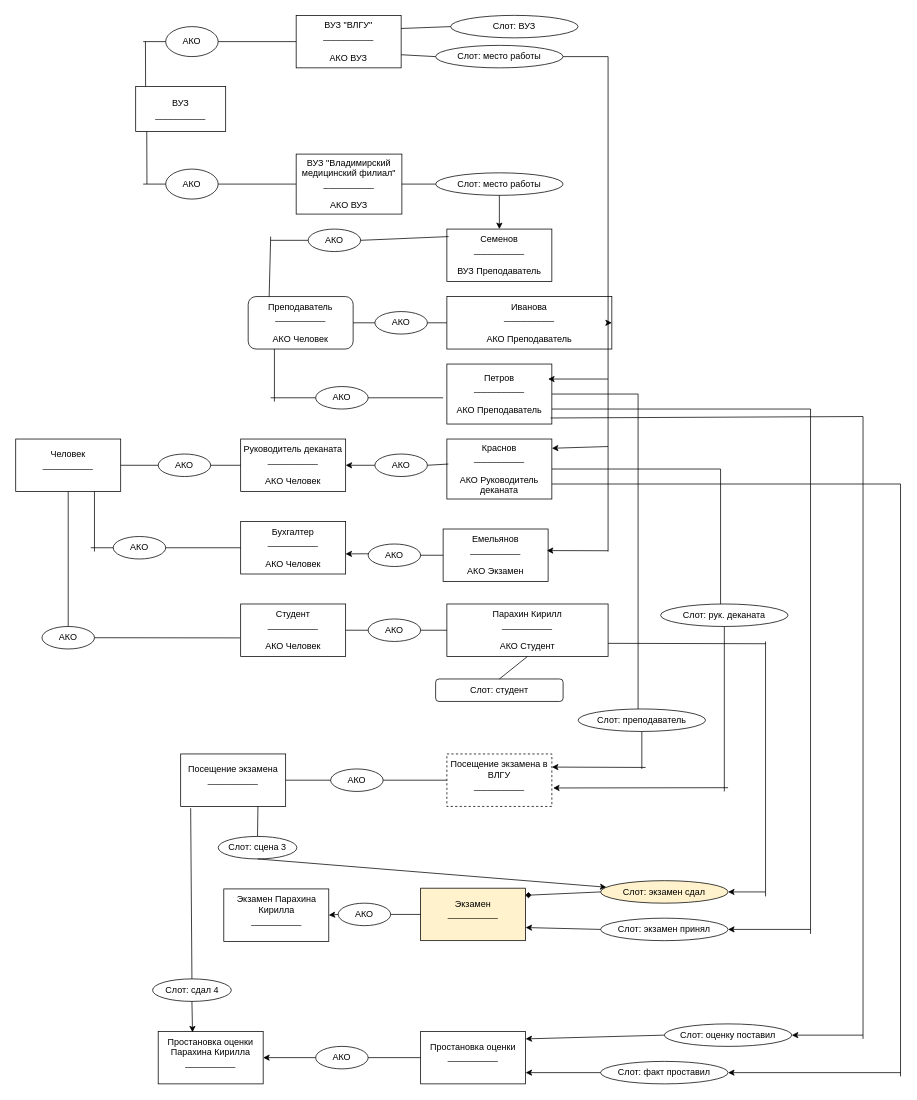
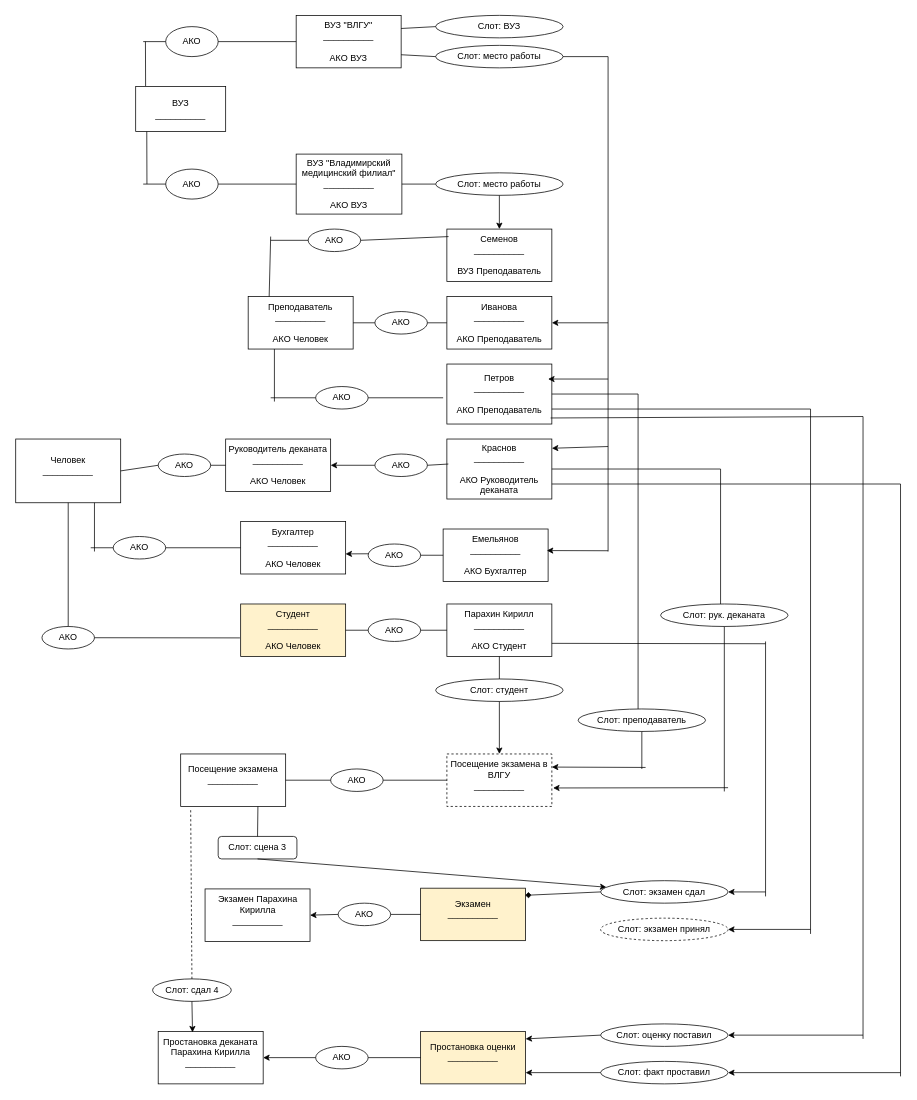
(514, 27) -> (499, 27)
(300, 323) -> (300, 323)
(529, 323) -> (499, 323)
(68, 465) -> (68, 471)
(293, 465) -> (278, 465)
(495, 555) -> (495, 555)
(293, 630) -> (293, 630)
(527, 630) -> (499, 630)
(499, 690) -> (499, 690)
none -> (499, 725)
(257, 848) -> (257, 848)
(664, 892) -> (664, 892)
(191, 893) -> (191, 893)
(276, 915) -> (257, 915)
(564, 929) -> none
(664, 930) -> (664, 930)
(728, 1035) -> (664, 1035)
(210, 1058) -> (210, 1058)
(473, 1058) -> (473, 1058)
